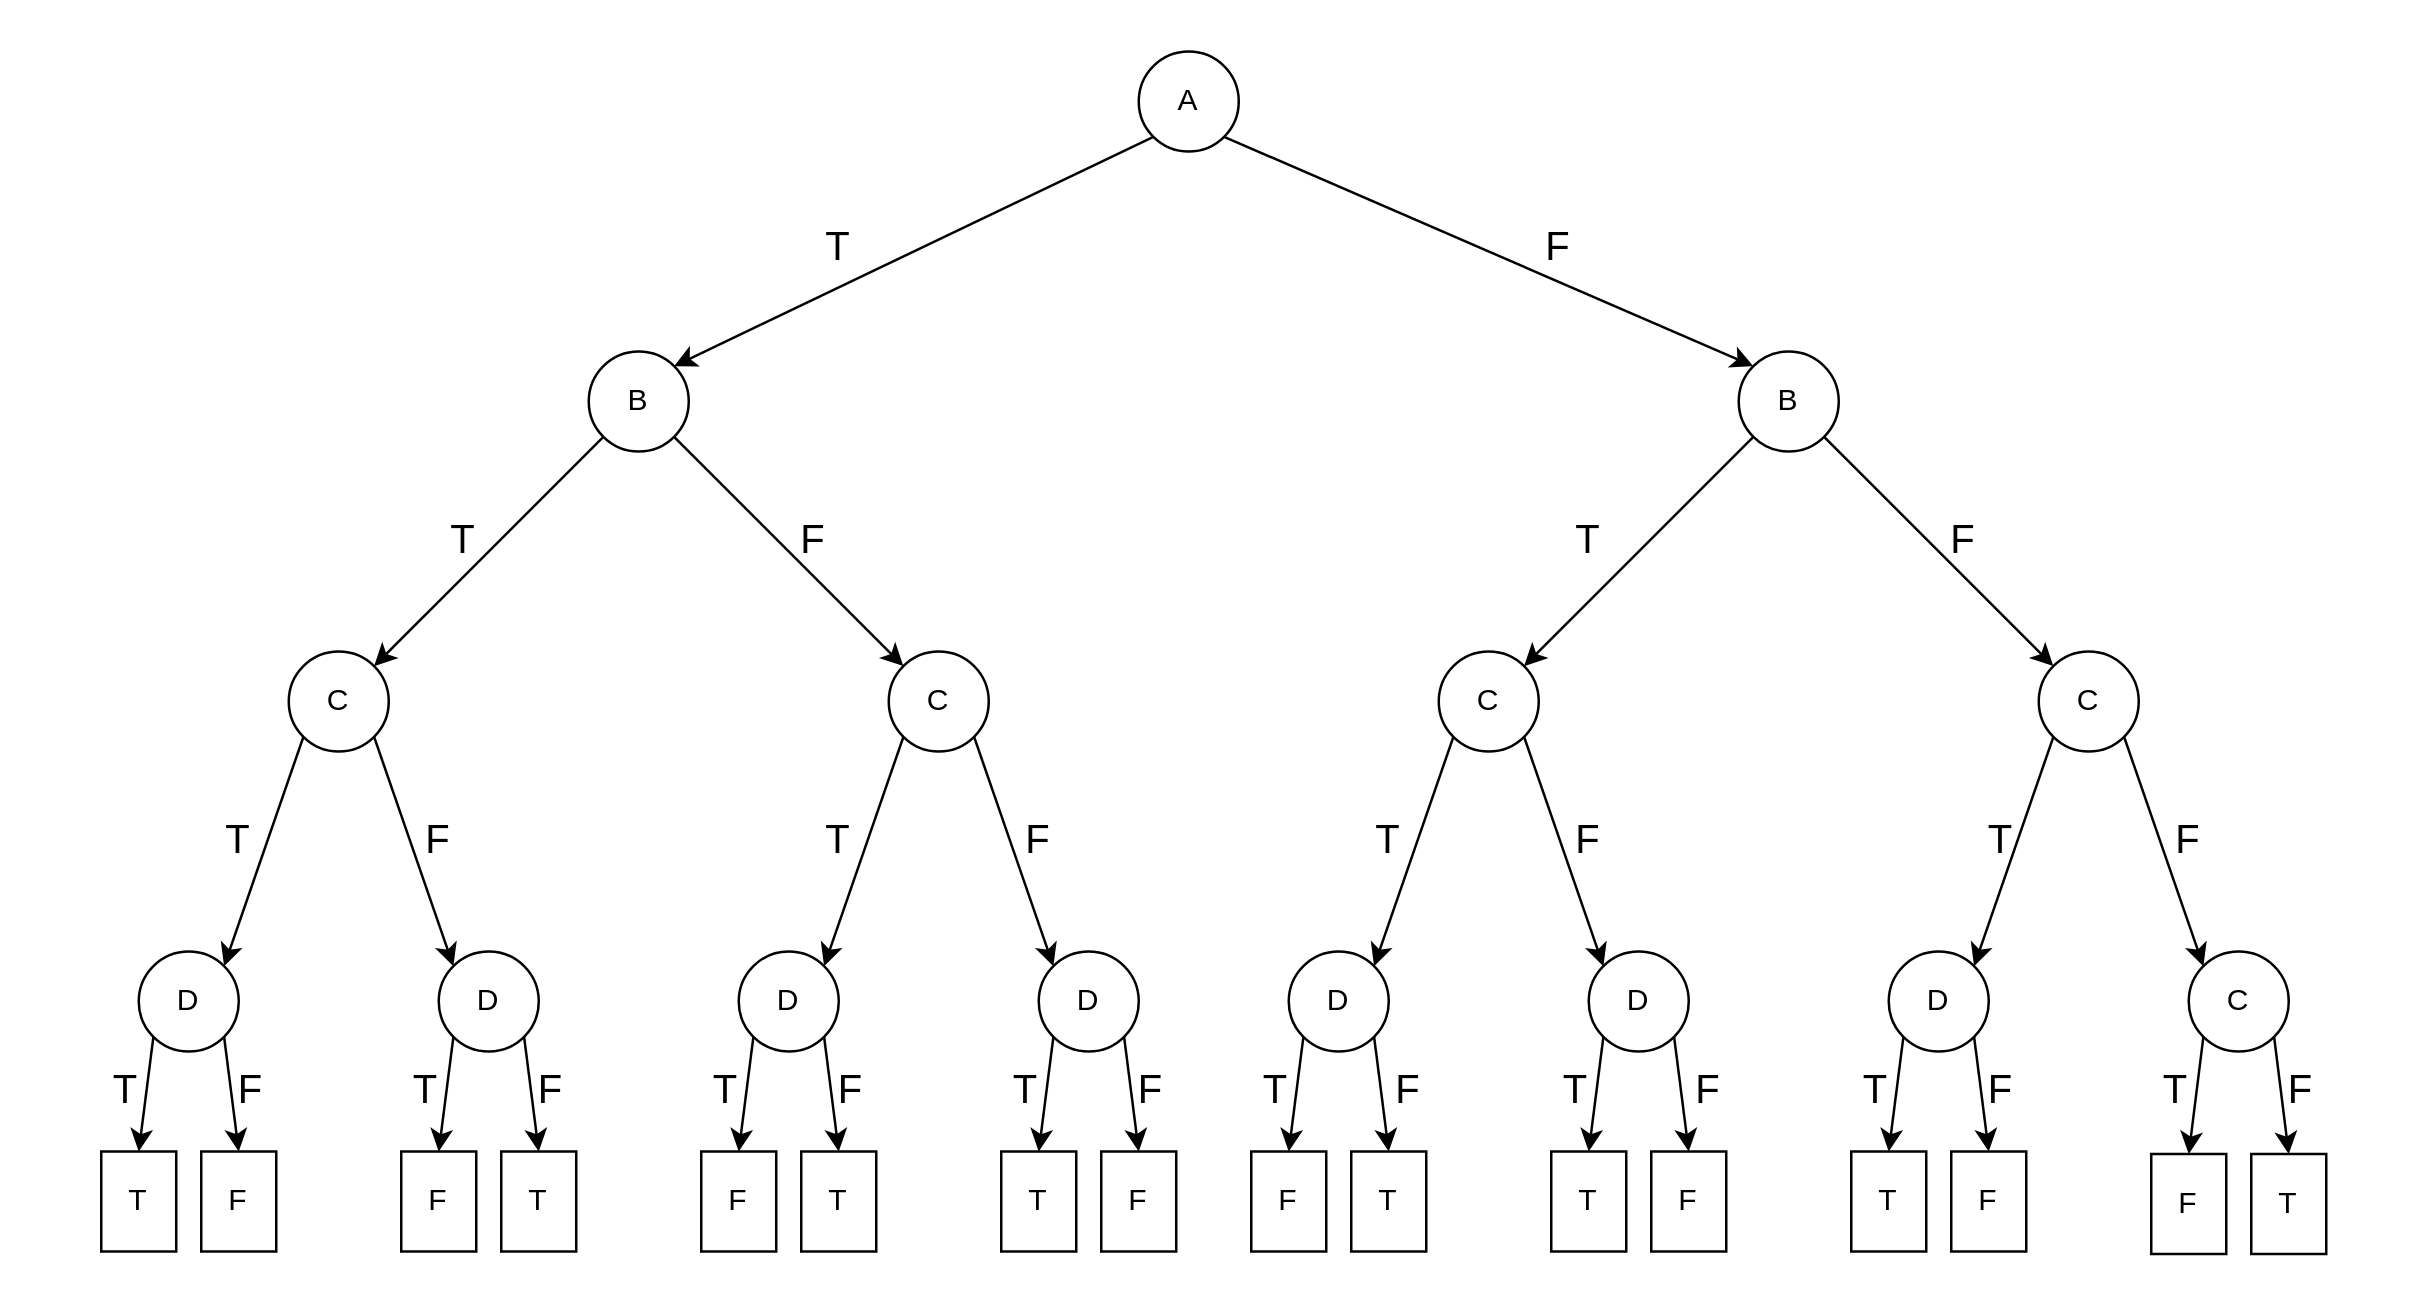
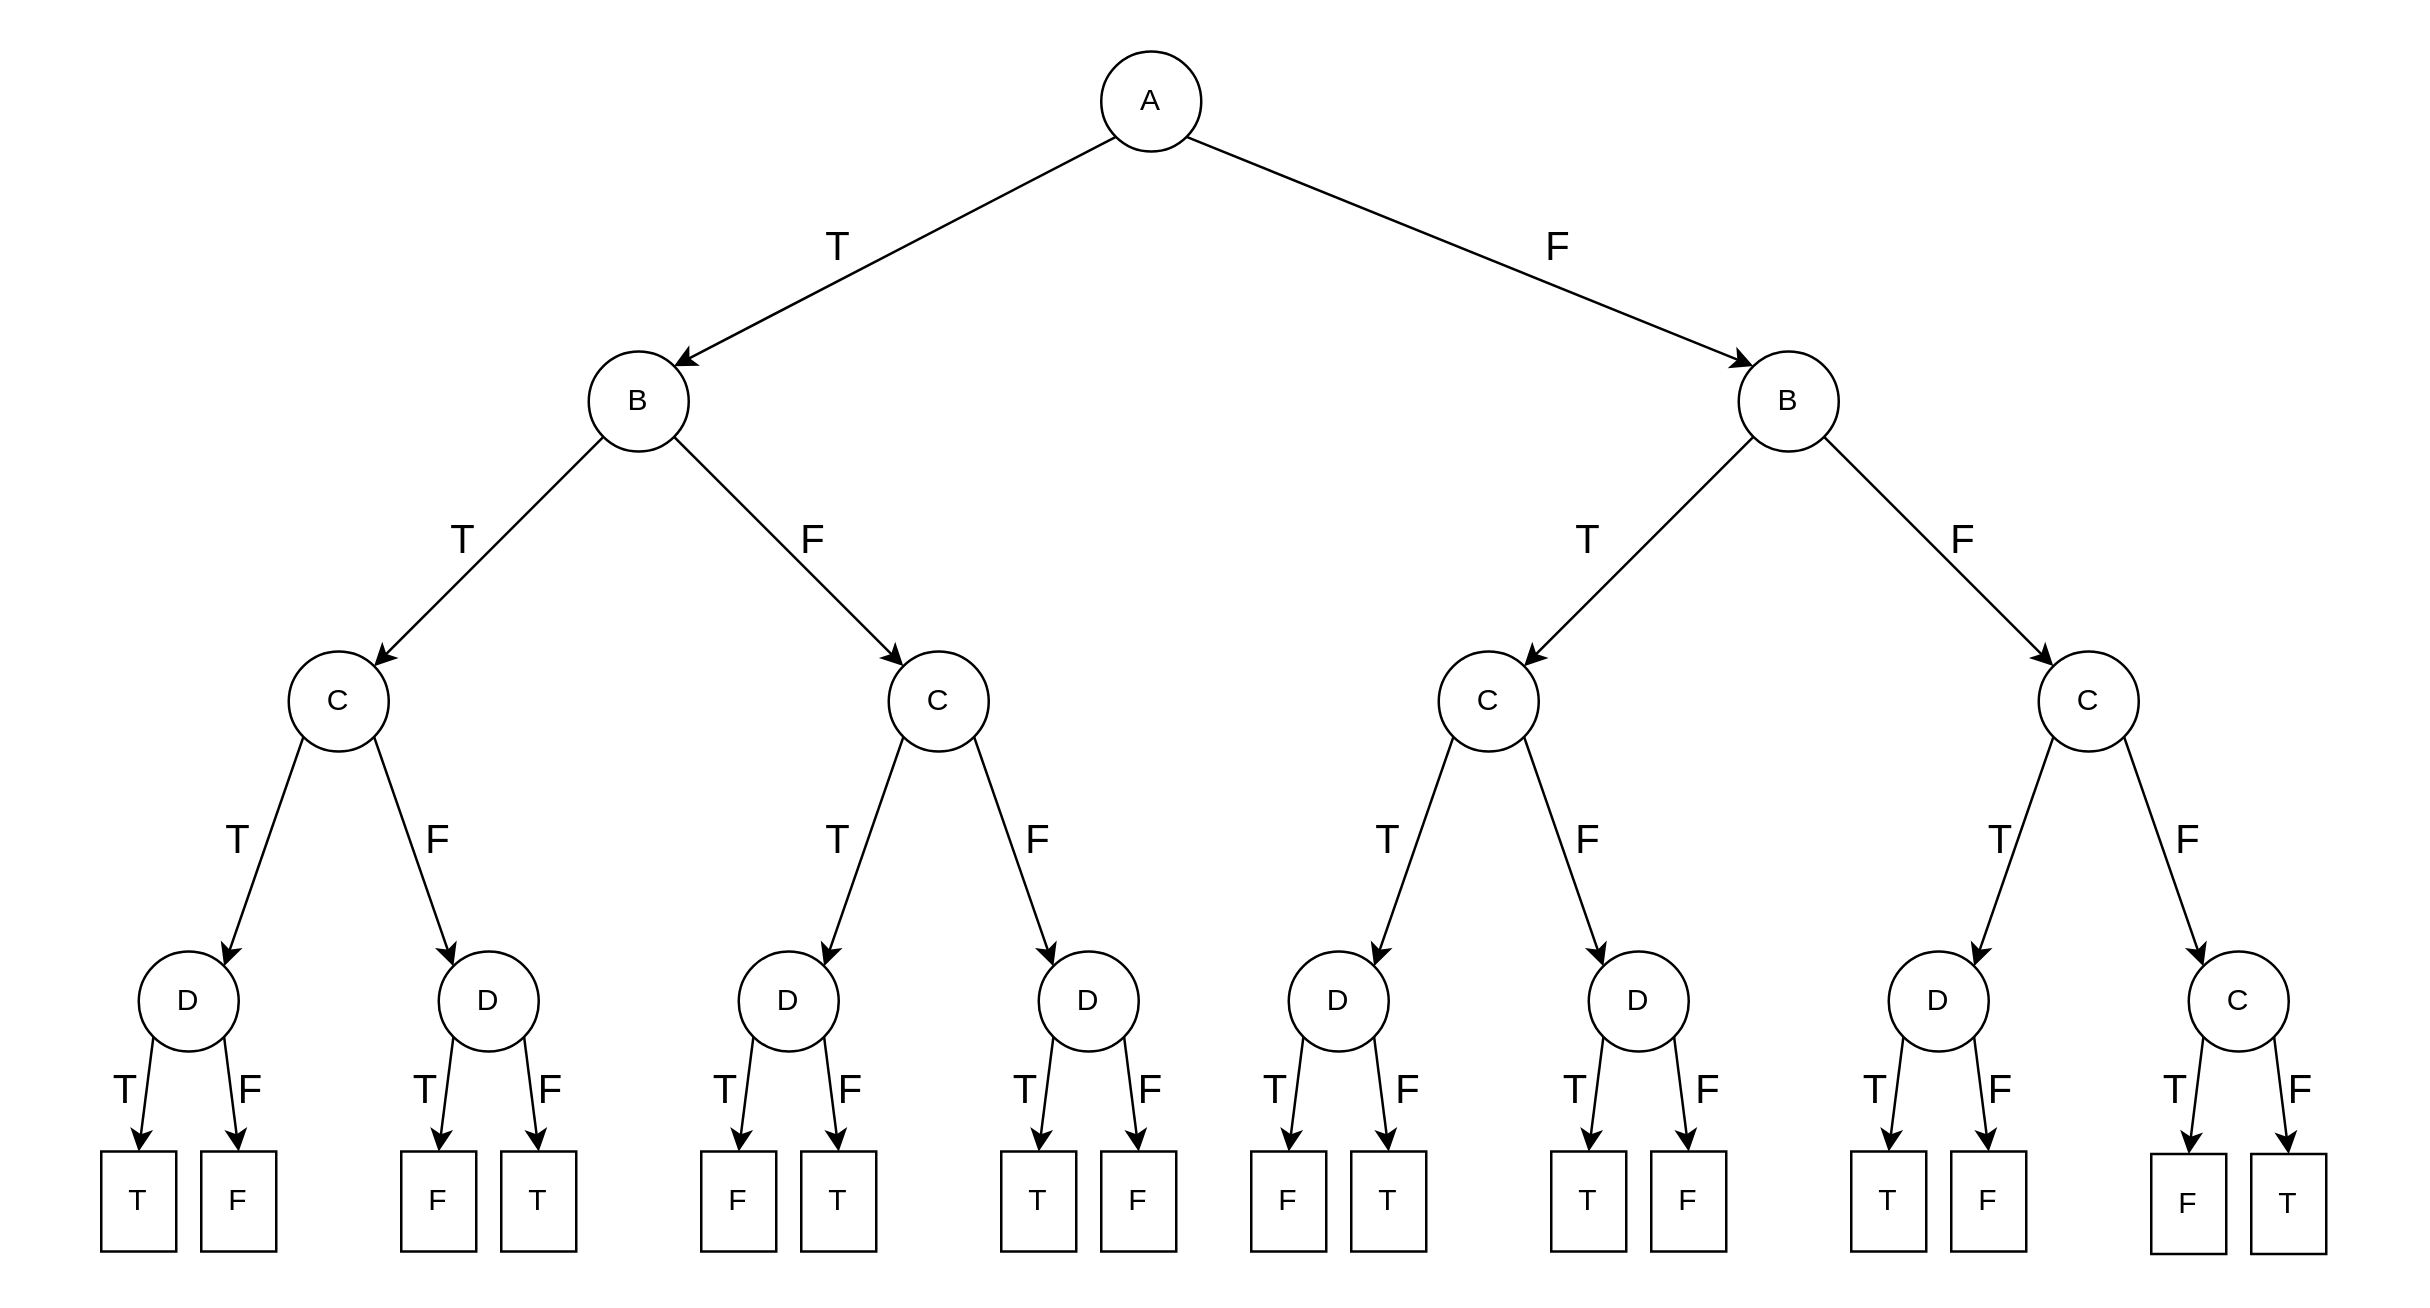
(1189, 101) -> (1151, 101)
